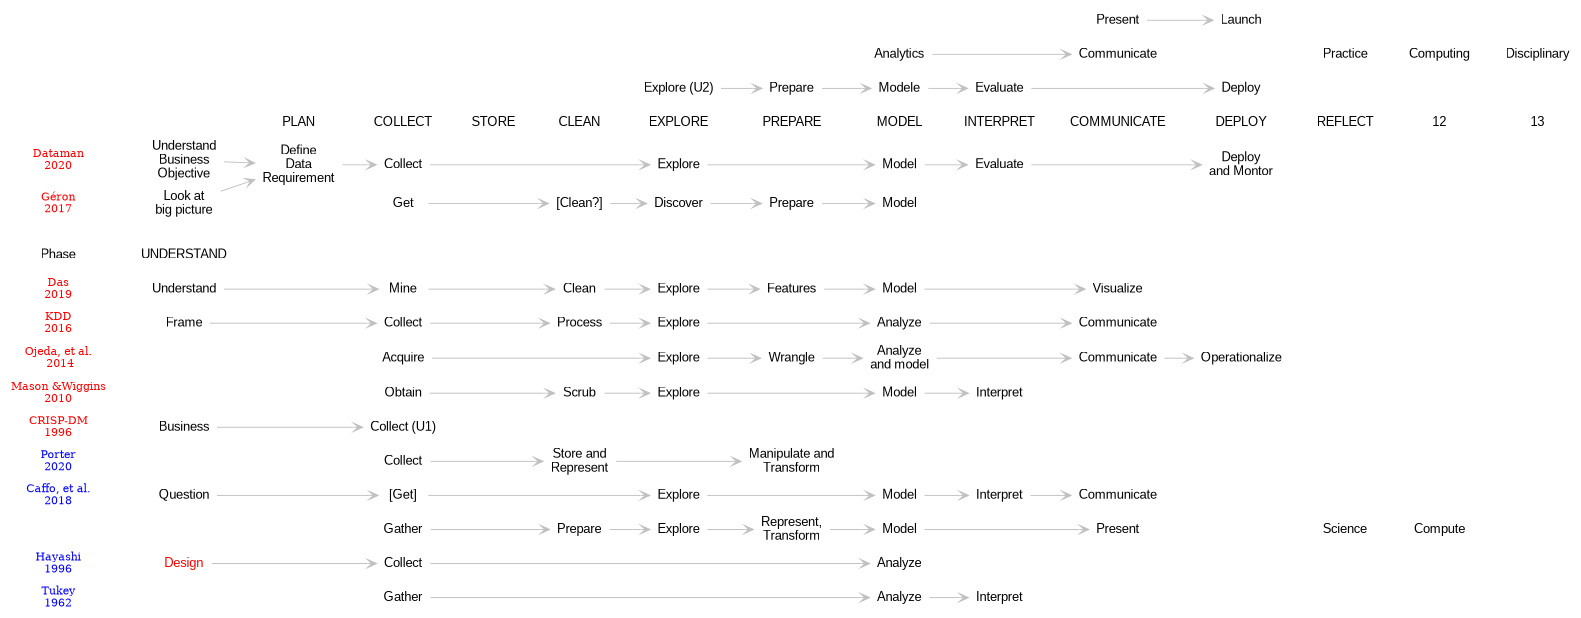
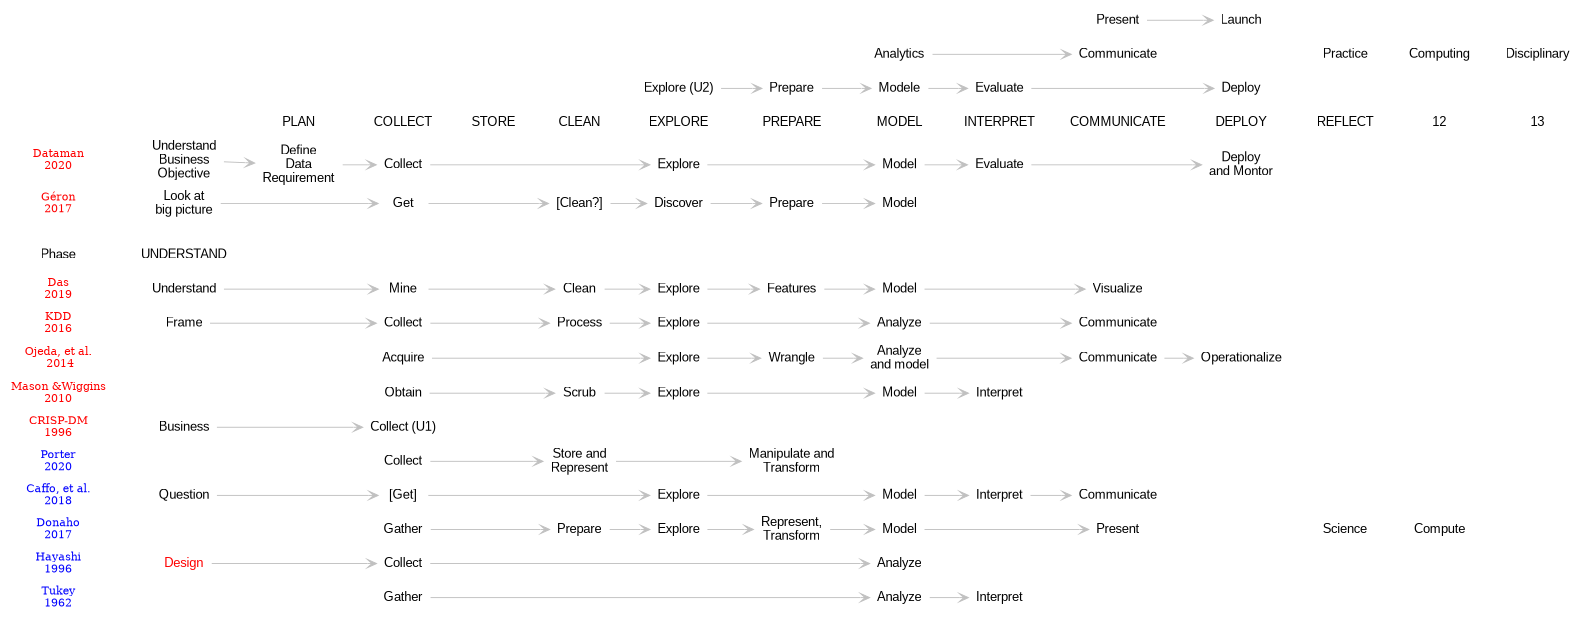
(233, 187) -> (295, 204)
none -> (58, 529)
